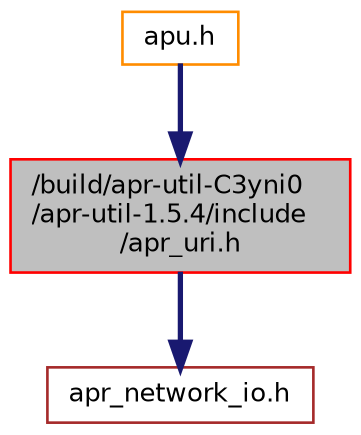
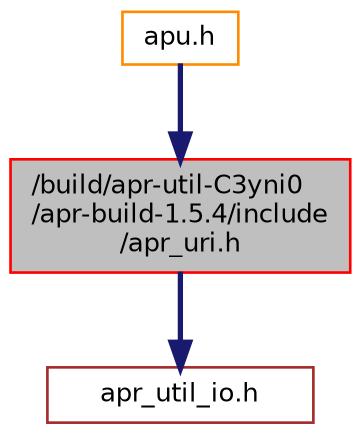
(180, 216) -> (180, 216)
(180, 395) -> (180, 395)
